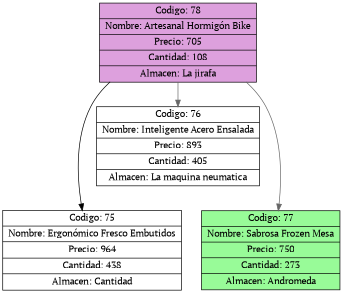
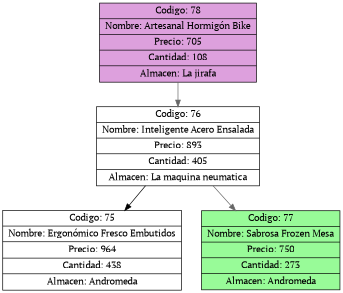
(81, 139) -> (137, 195)
(277, 139) -> (222, 196)
(92, 282) -> (92, 282)
